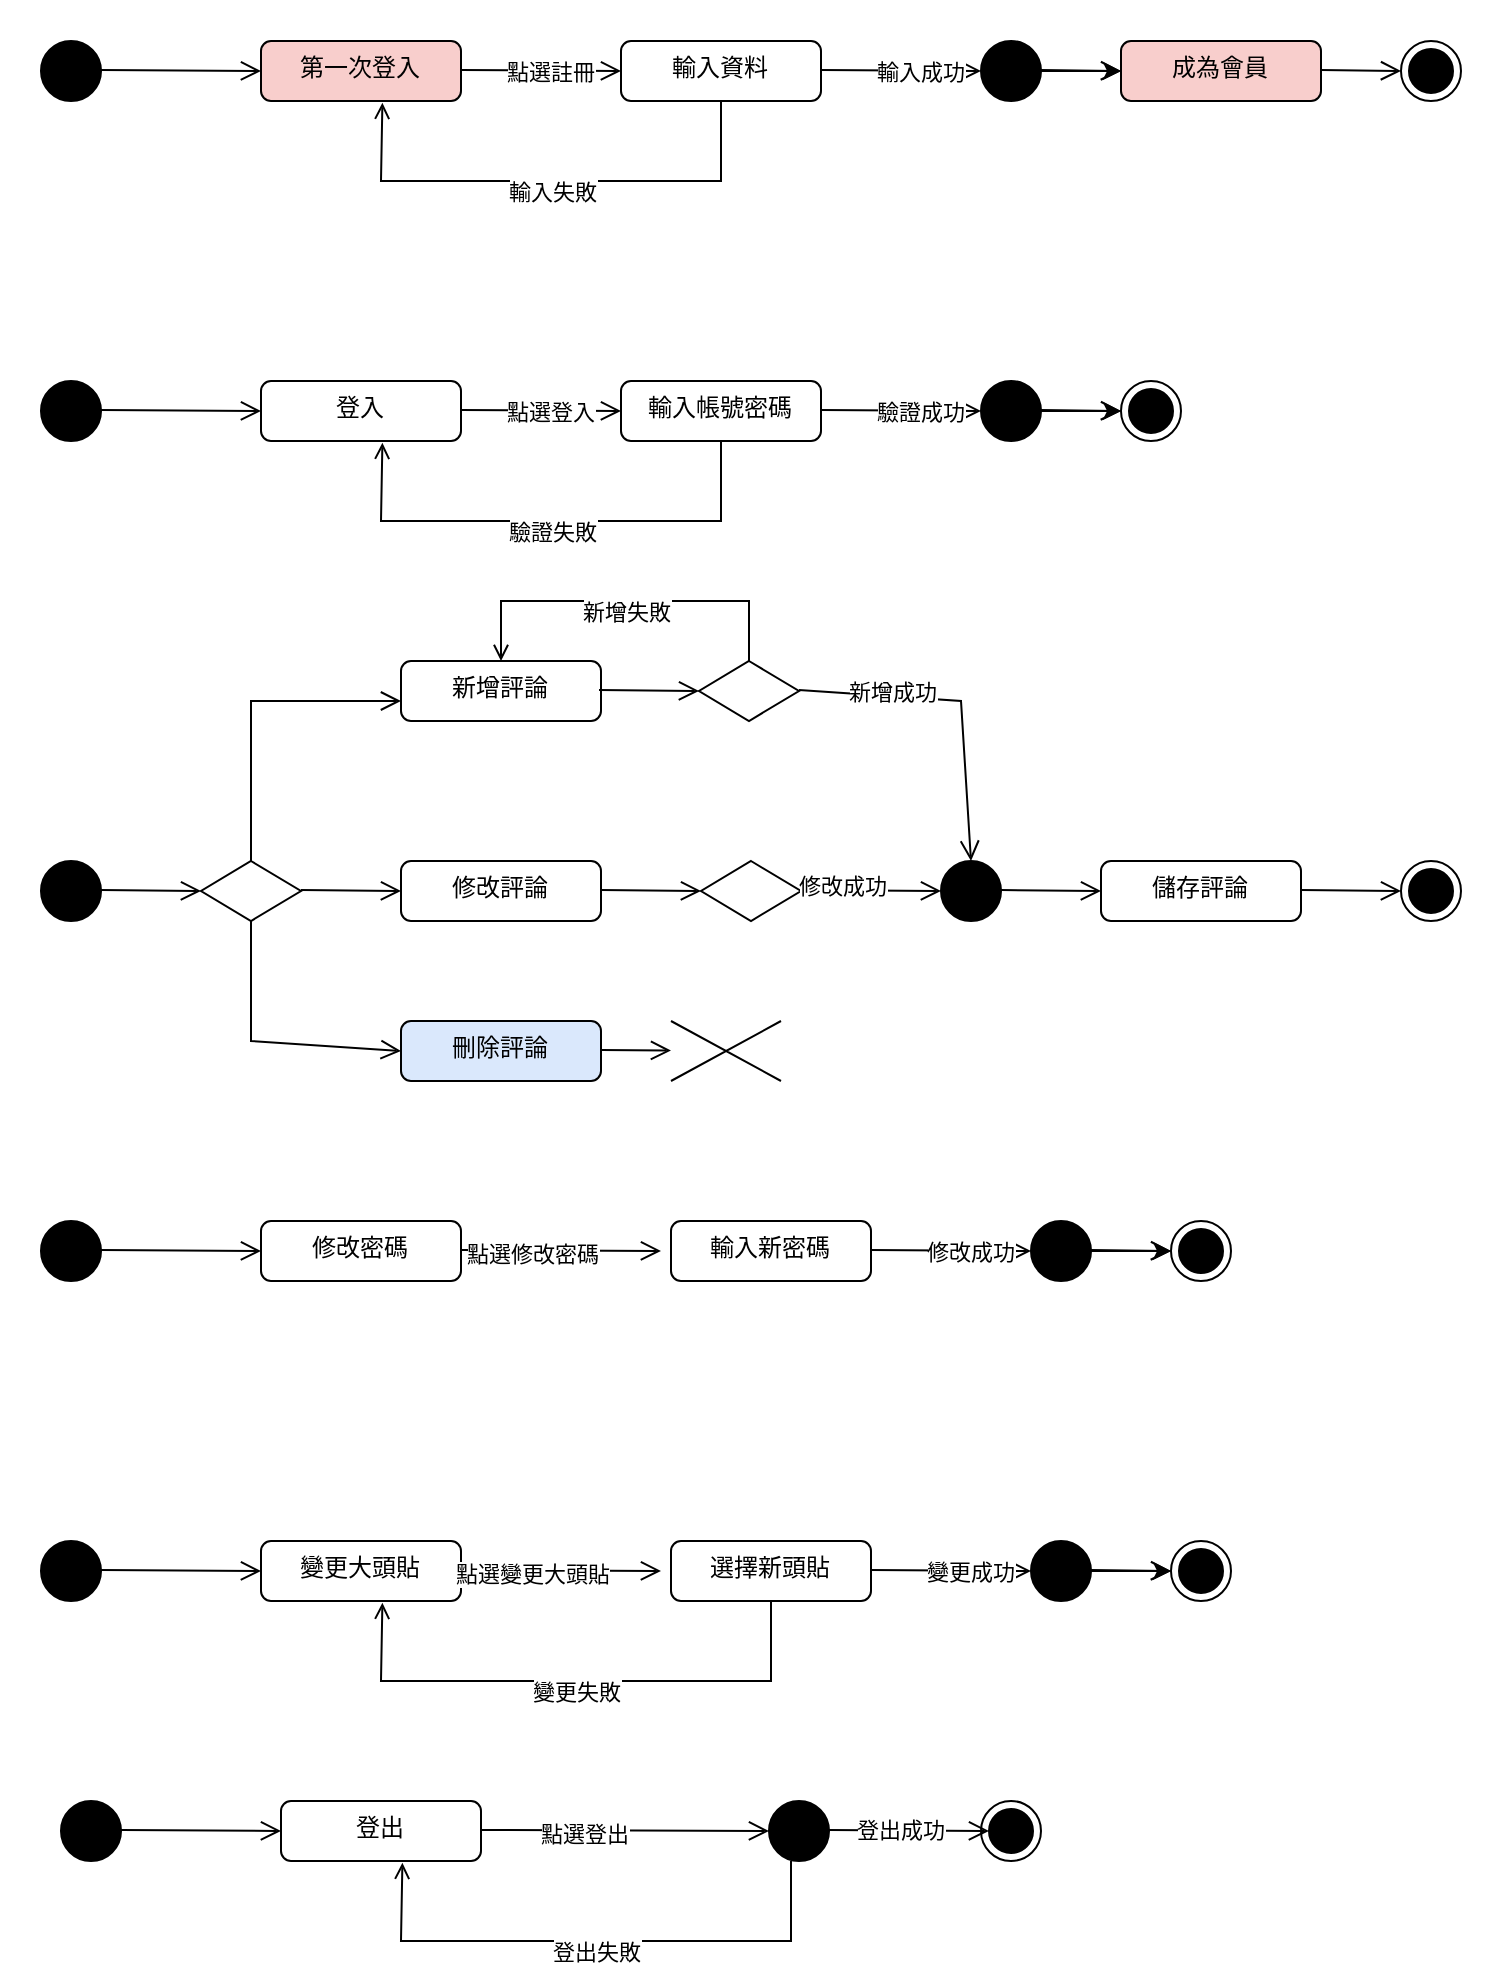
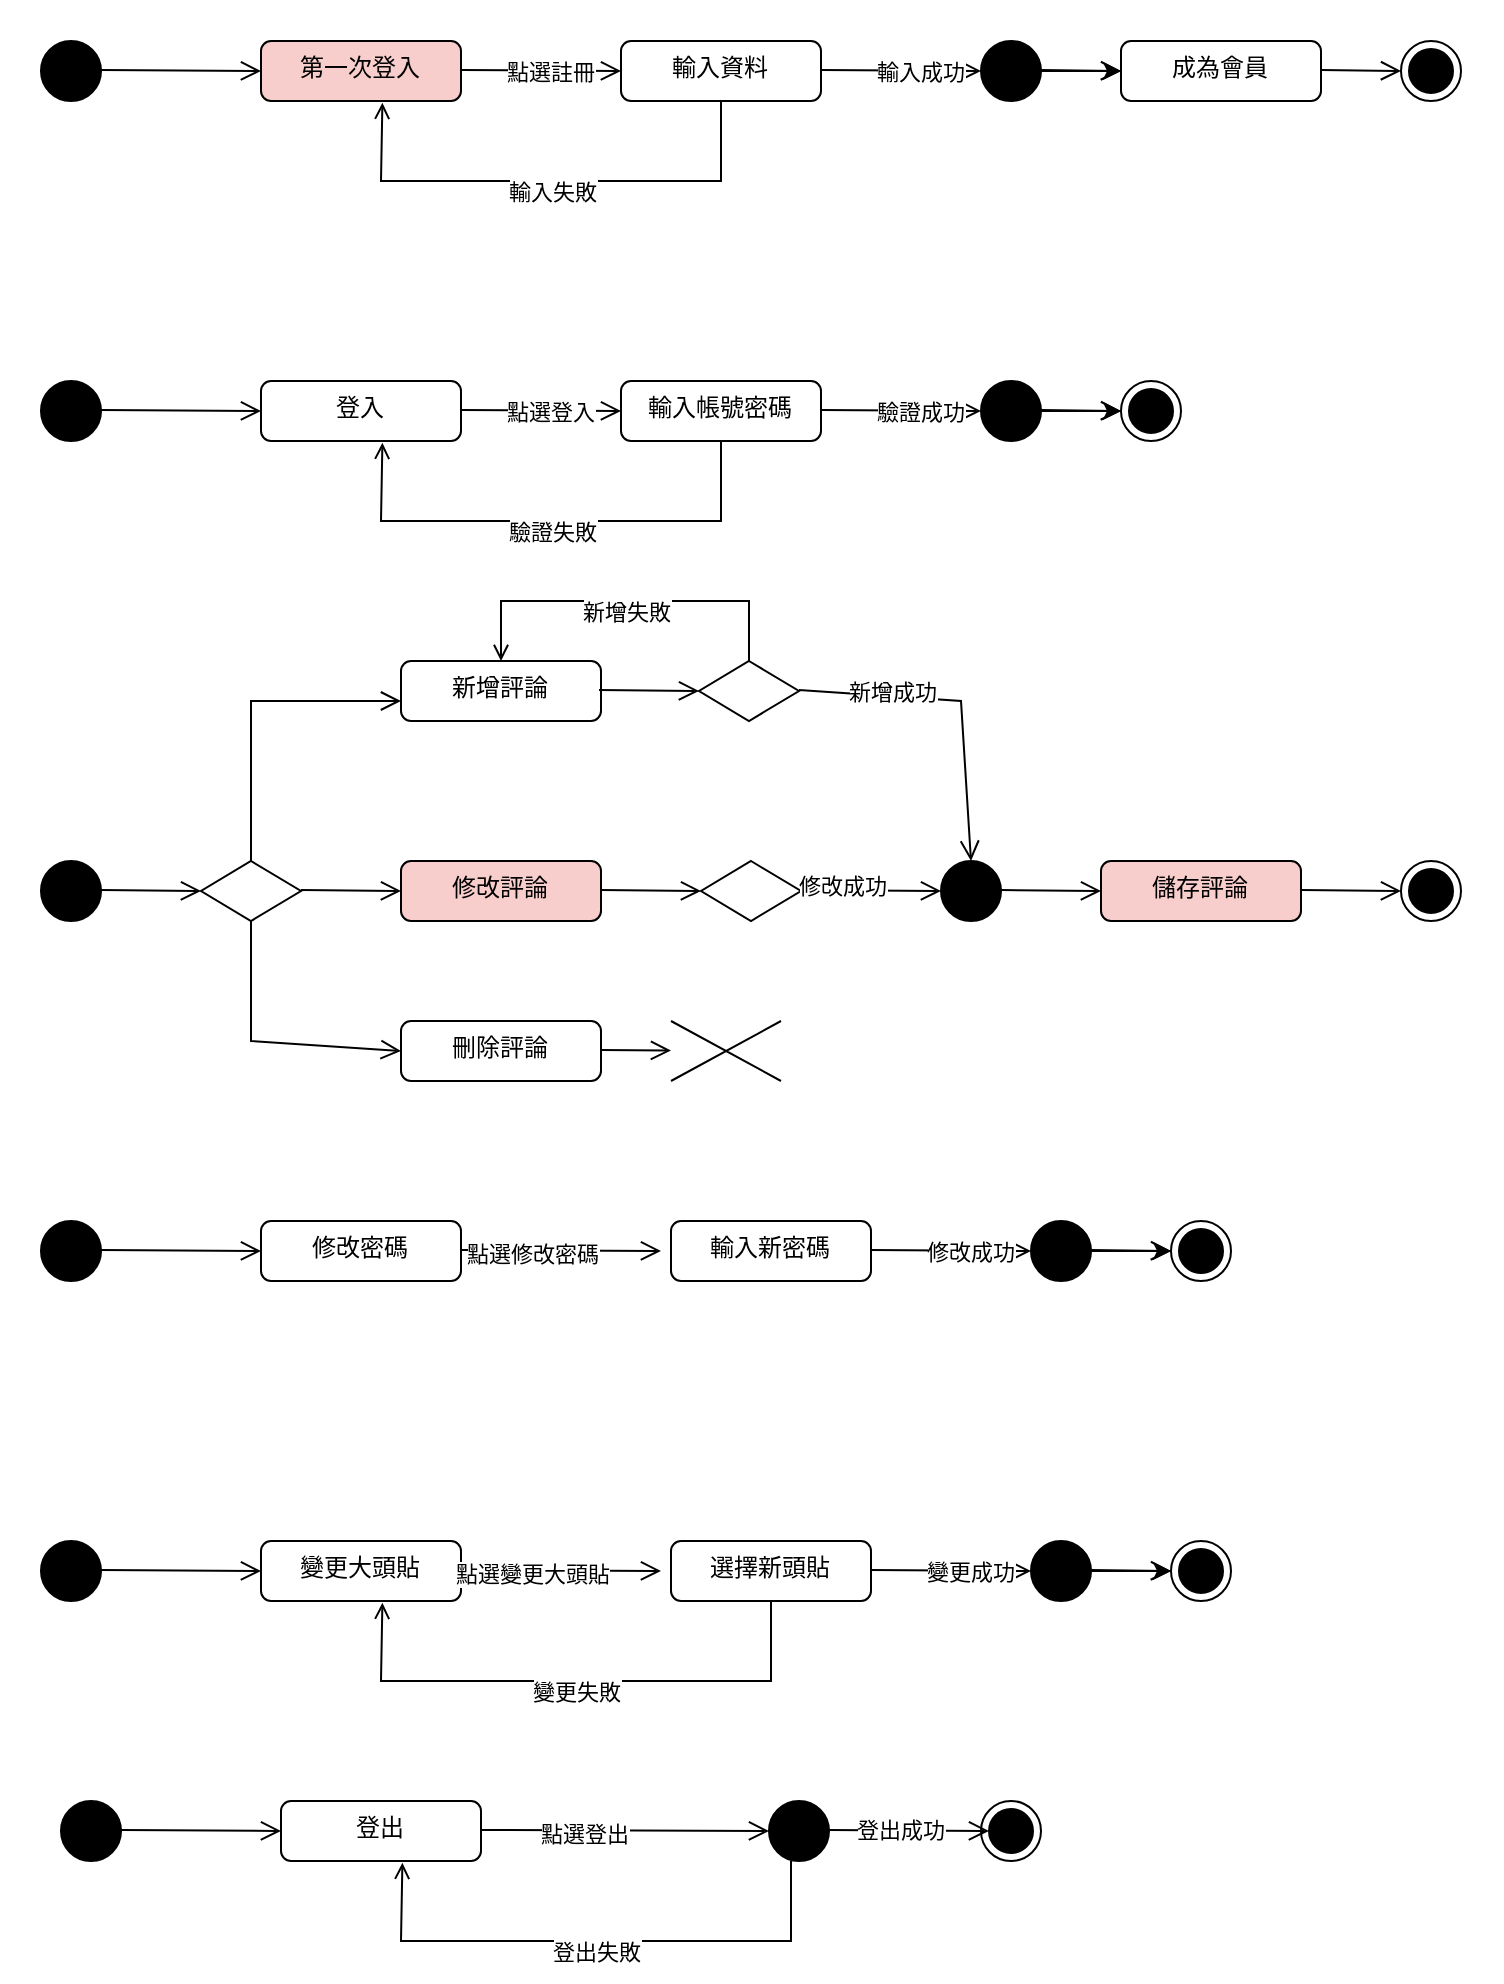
(1221, 71) -> (1221, 71)
(501, 891) -> (501, 891)
(1201, 891) -> (1201, 891)
(501, 1051) -> (501, 1051)
